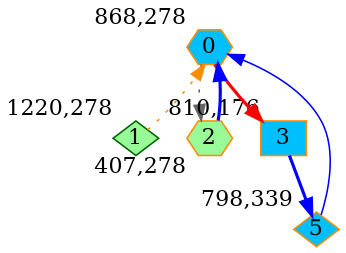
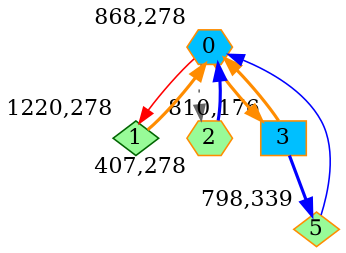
none -> (170, 83)
(232, 87) -> (232, 87)
none -> (259, 95)
(173, 105) -> (173, 105)
(317, 229) -> (317, 229)
